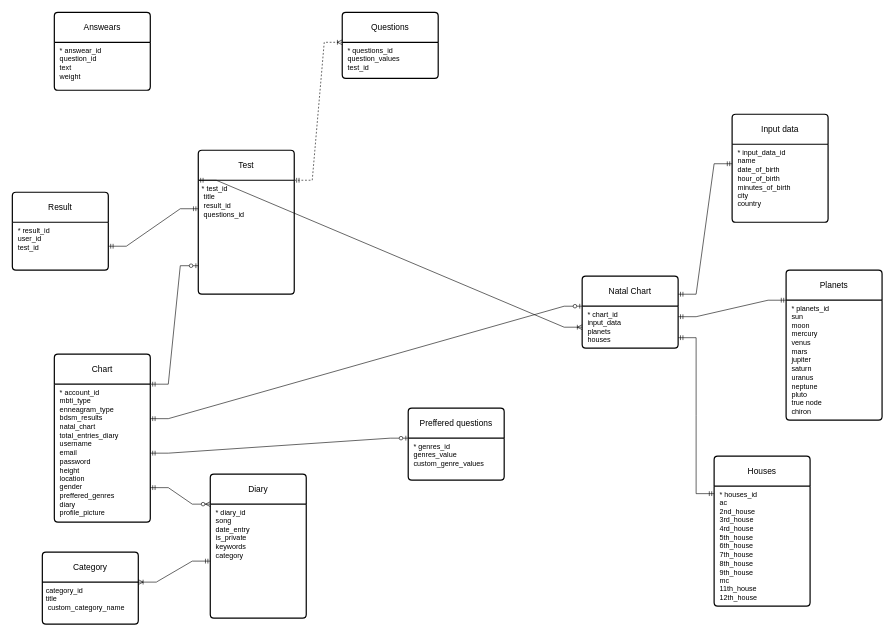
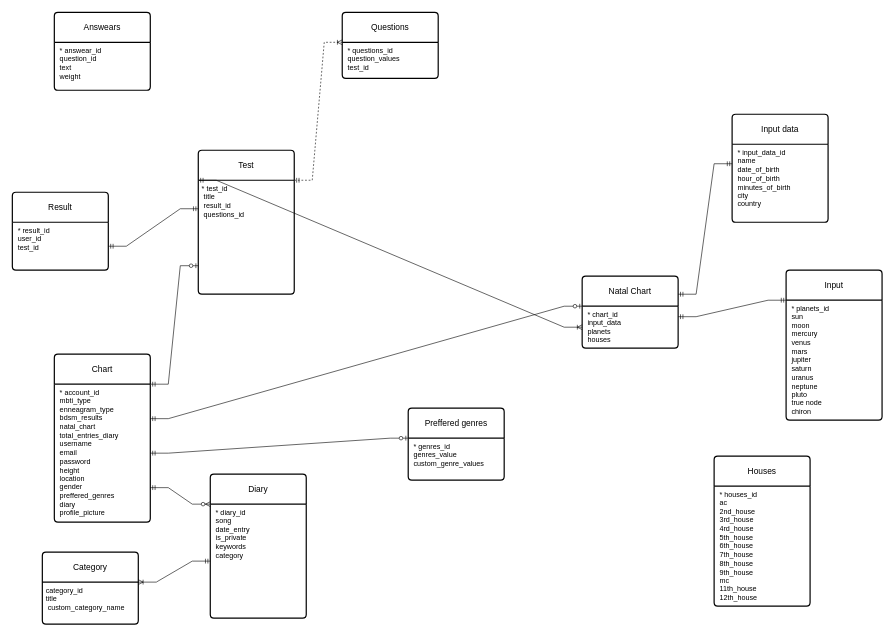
(834, 285) -> (834, 285)
(456, 423) -> (456, 423)
(702, 494) -> none
